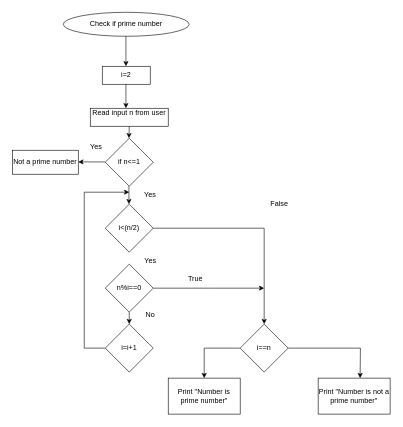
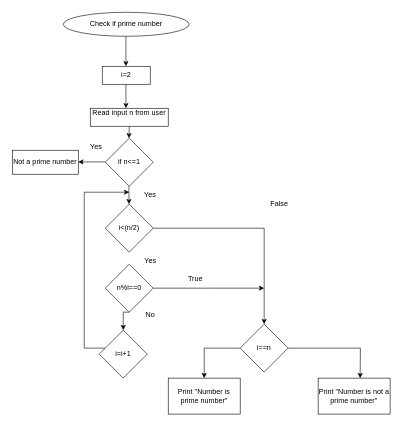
(129, 348) -> (123, 354)
